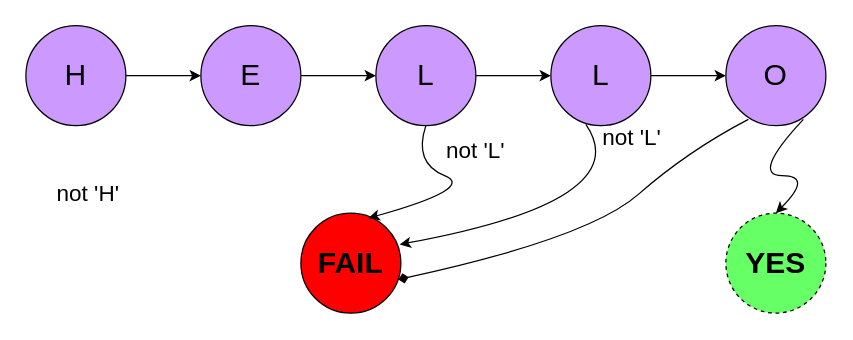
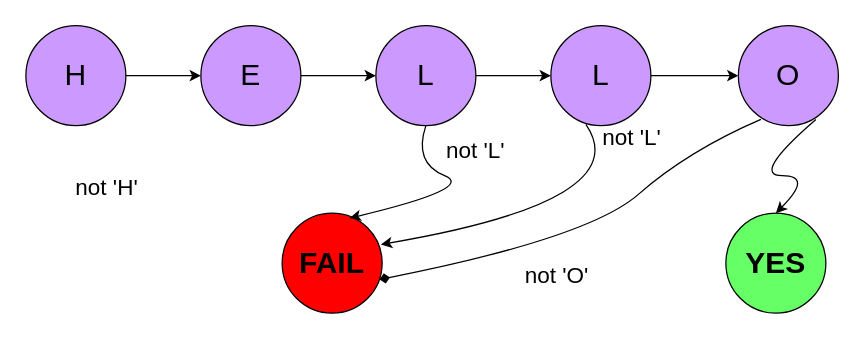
(776, 76) -> (788, 76)
(88, 194) -> (107, 188)
(351, 263) -> (332, 263)
(776, 263) -> (776, 263)
none -> (557, 276)
